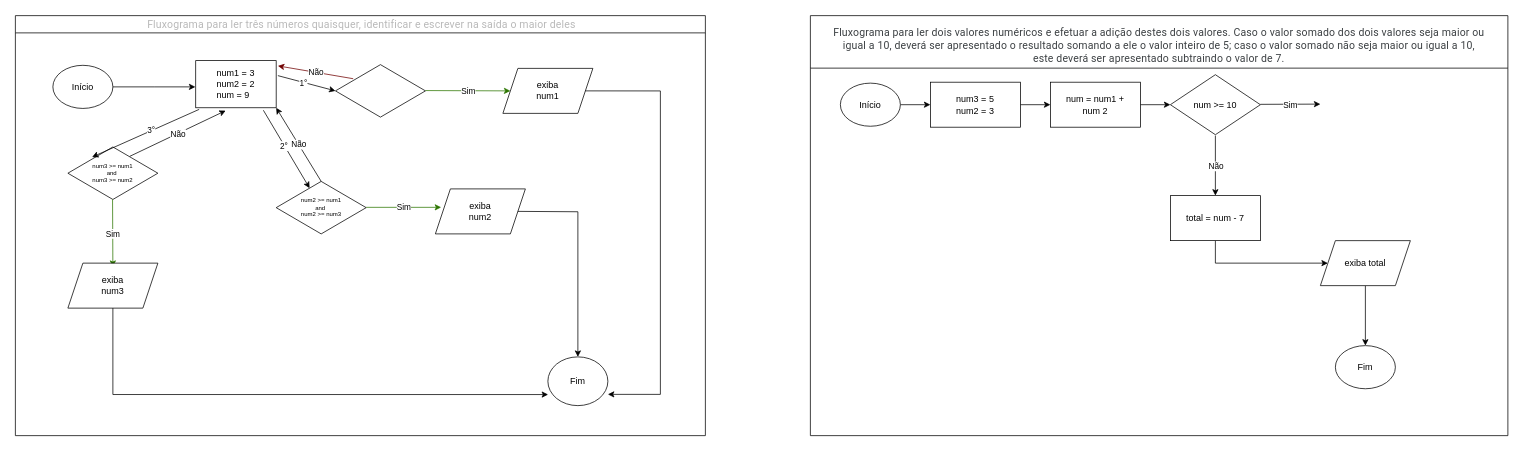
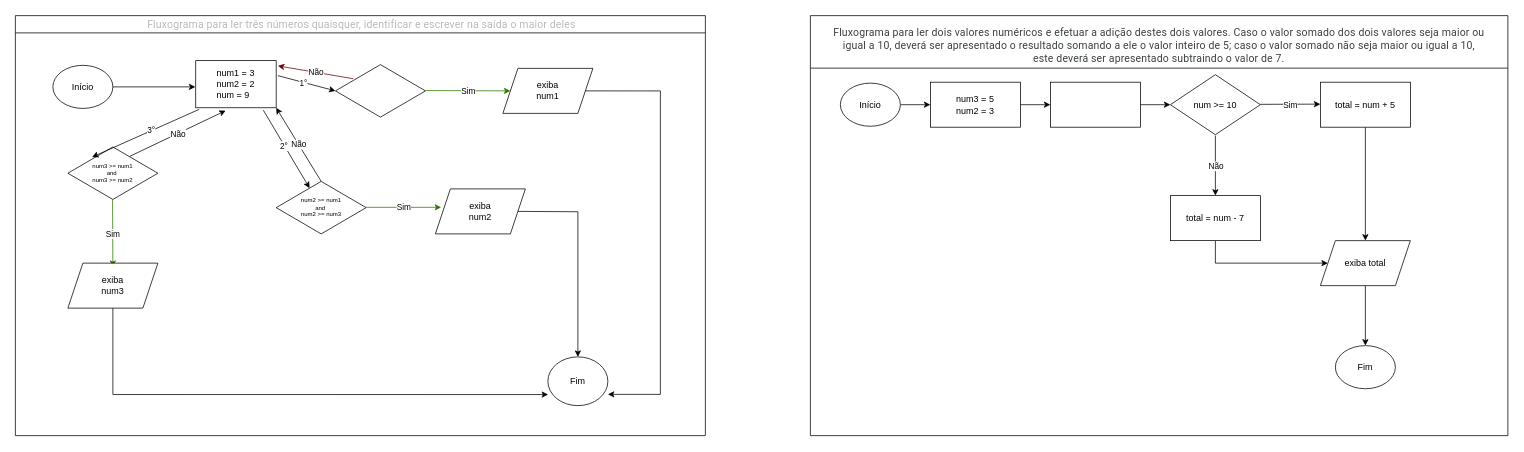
(1095, 104) -> none
none -> (1365, 104)
none -> (1365, 181)
